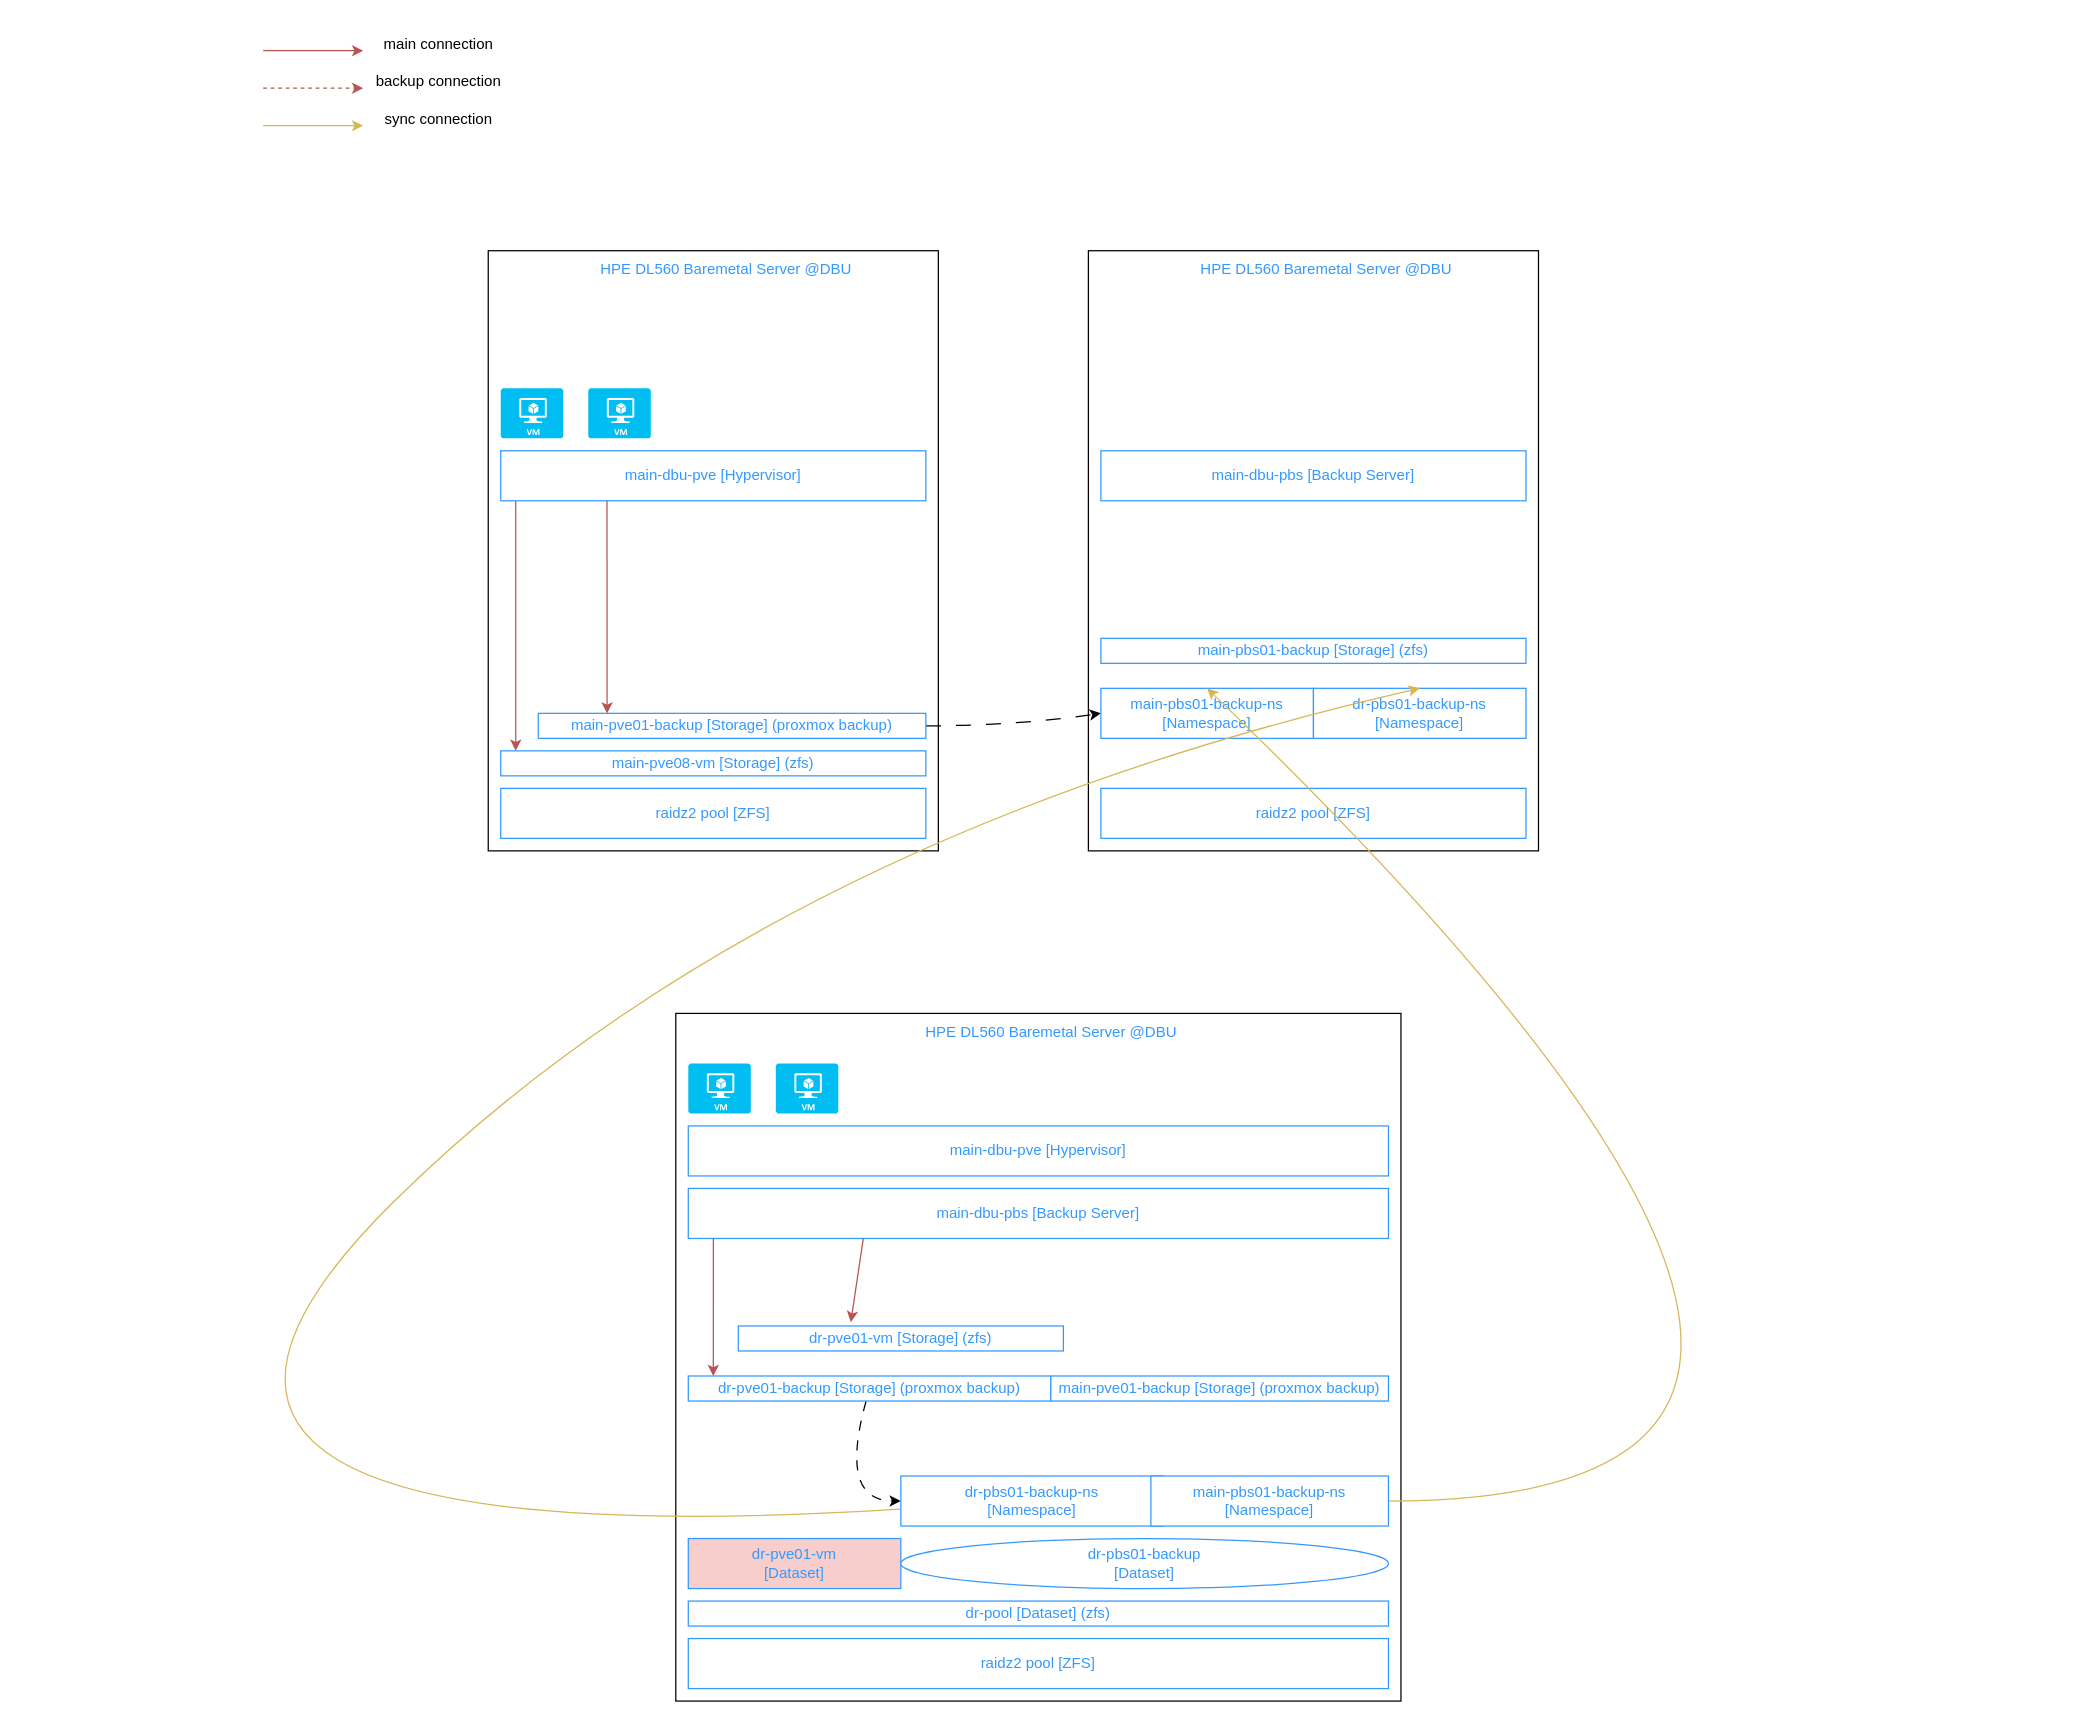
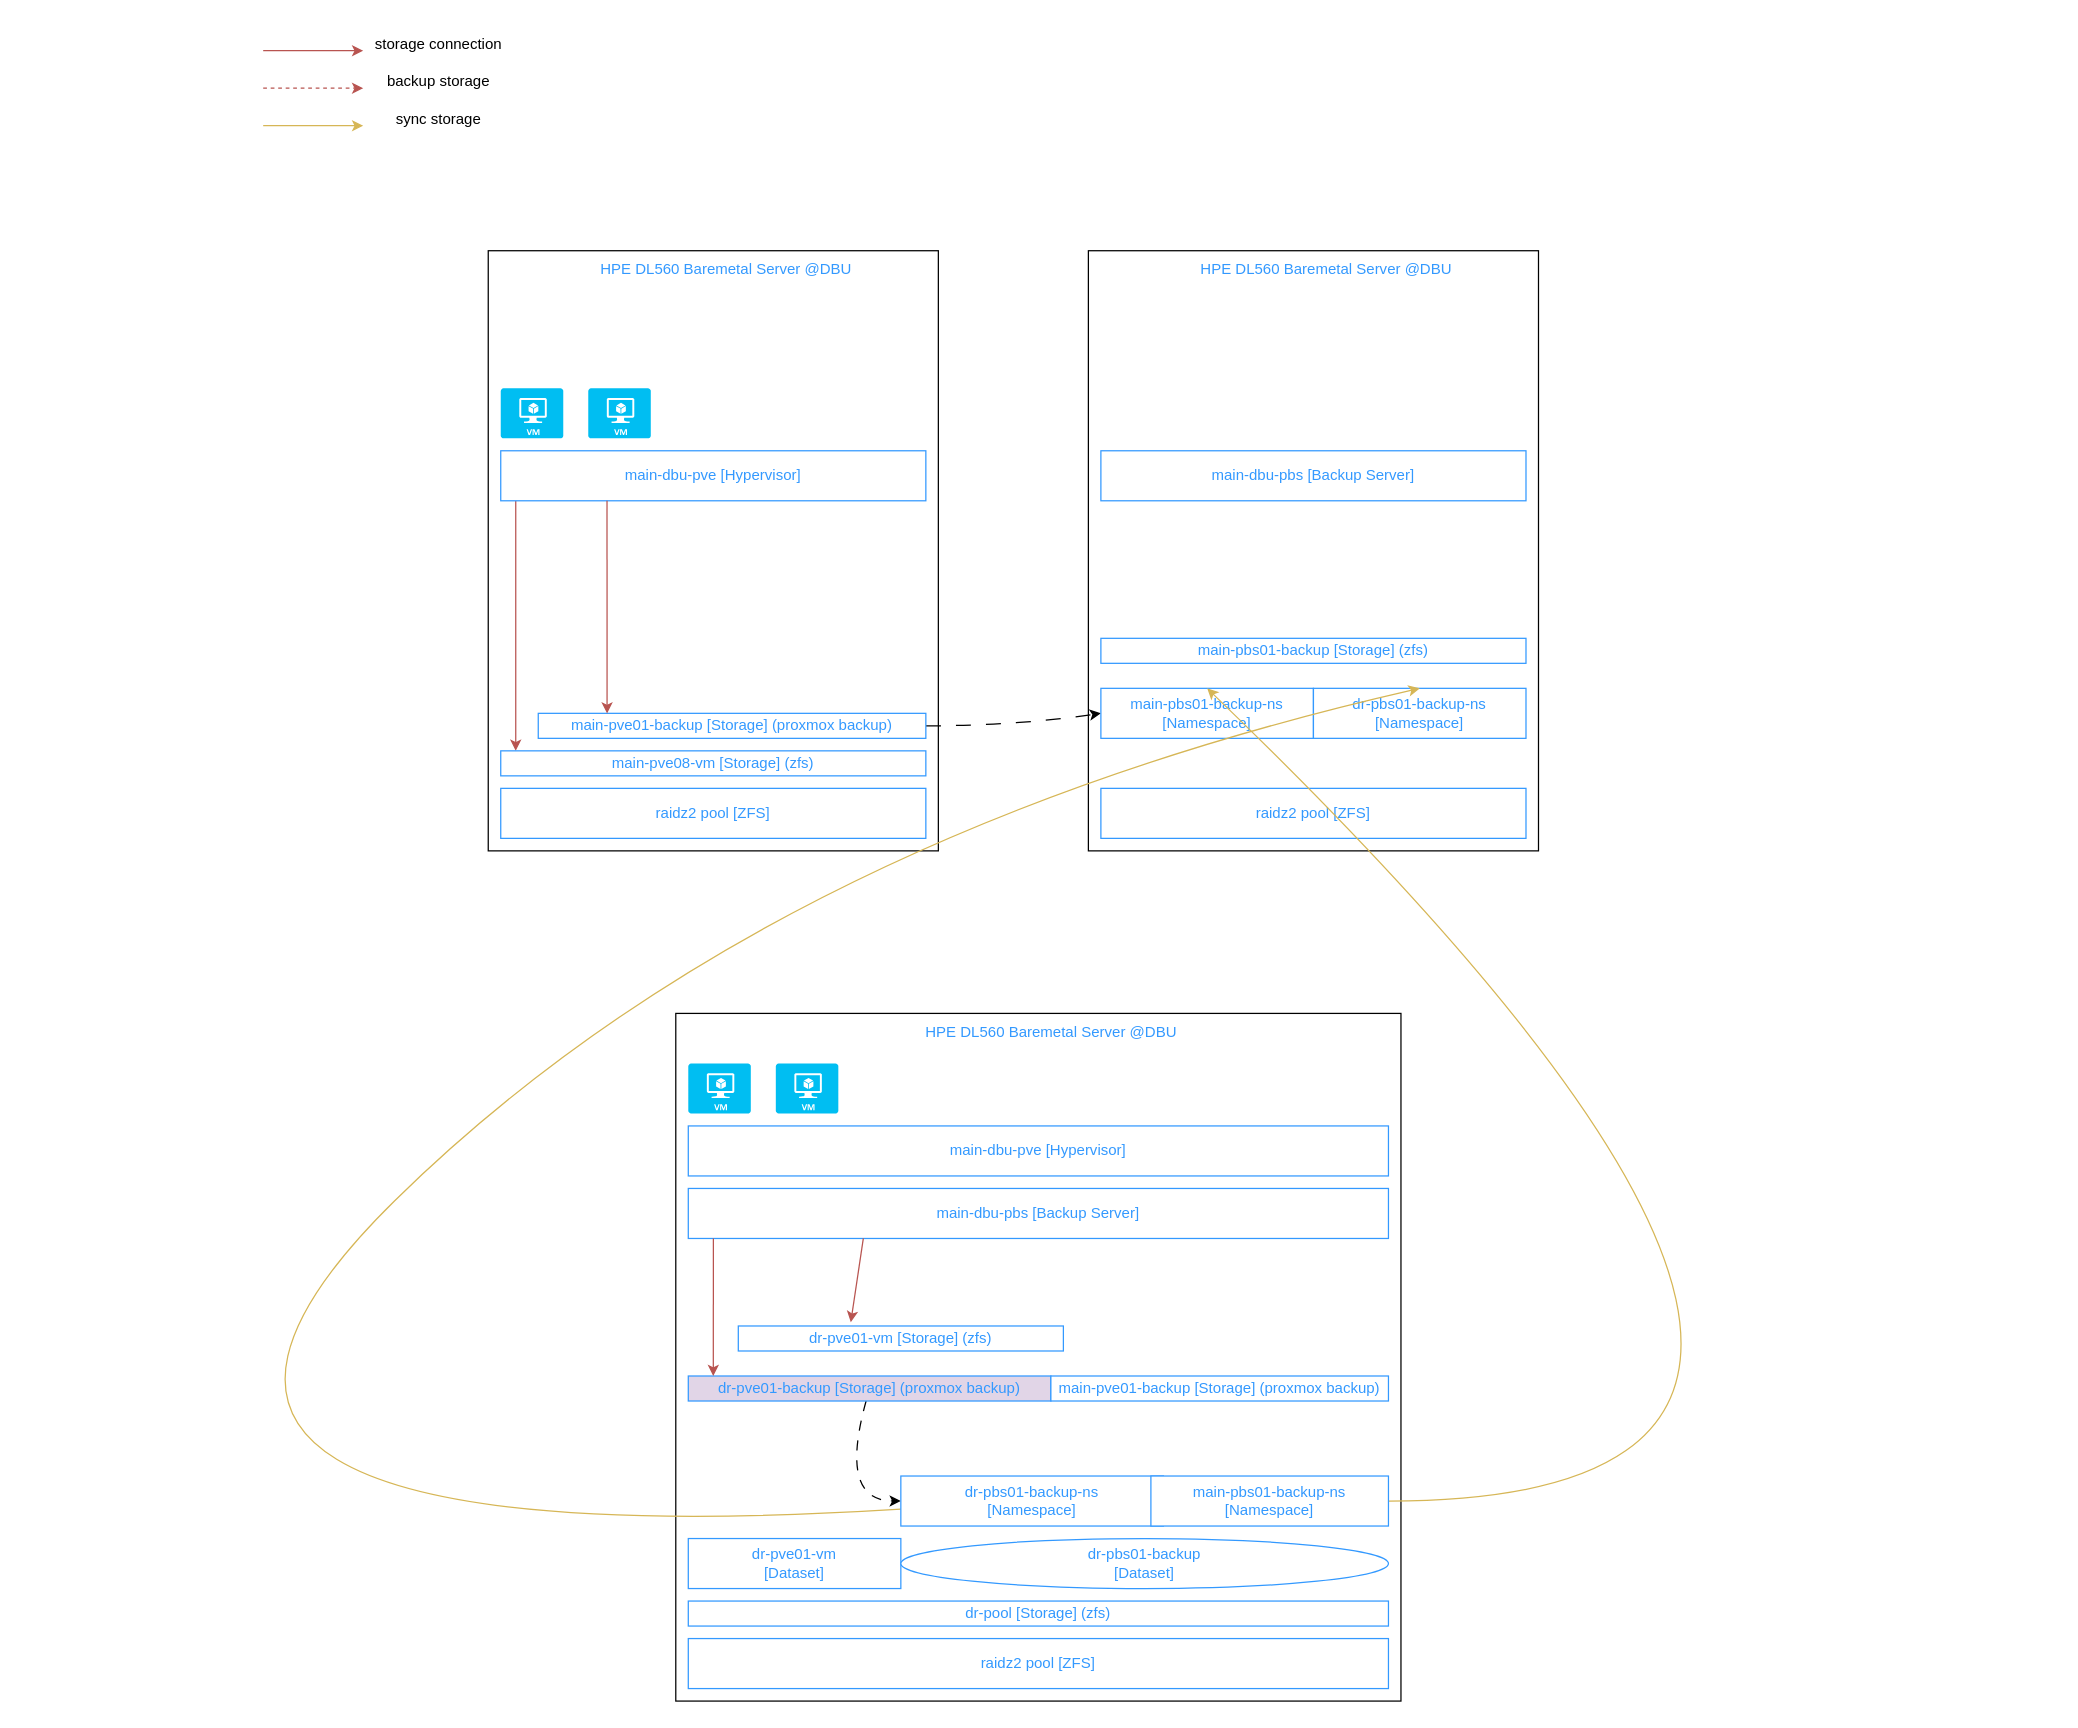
(439, 44) -> (439, 44)
(439, 82) -> (439, 82)
(439, 119) -> (439, 119)
(869, 1388) -> (869, 1388)
(794, 1563) -> (794, 1563)
(1038, 1613) -> (1038, 1613)
